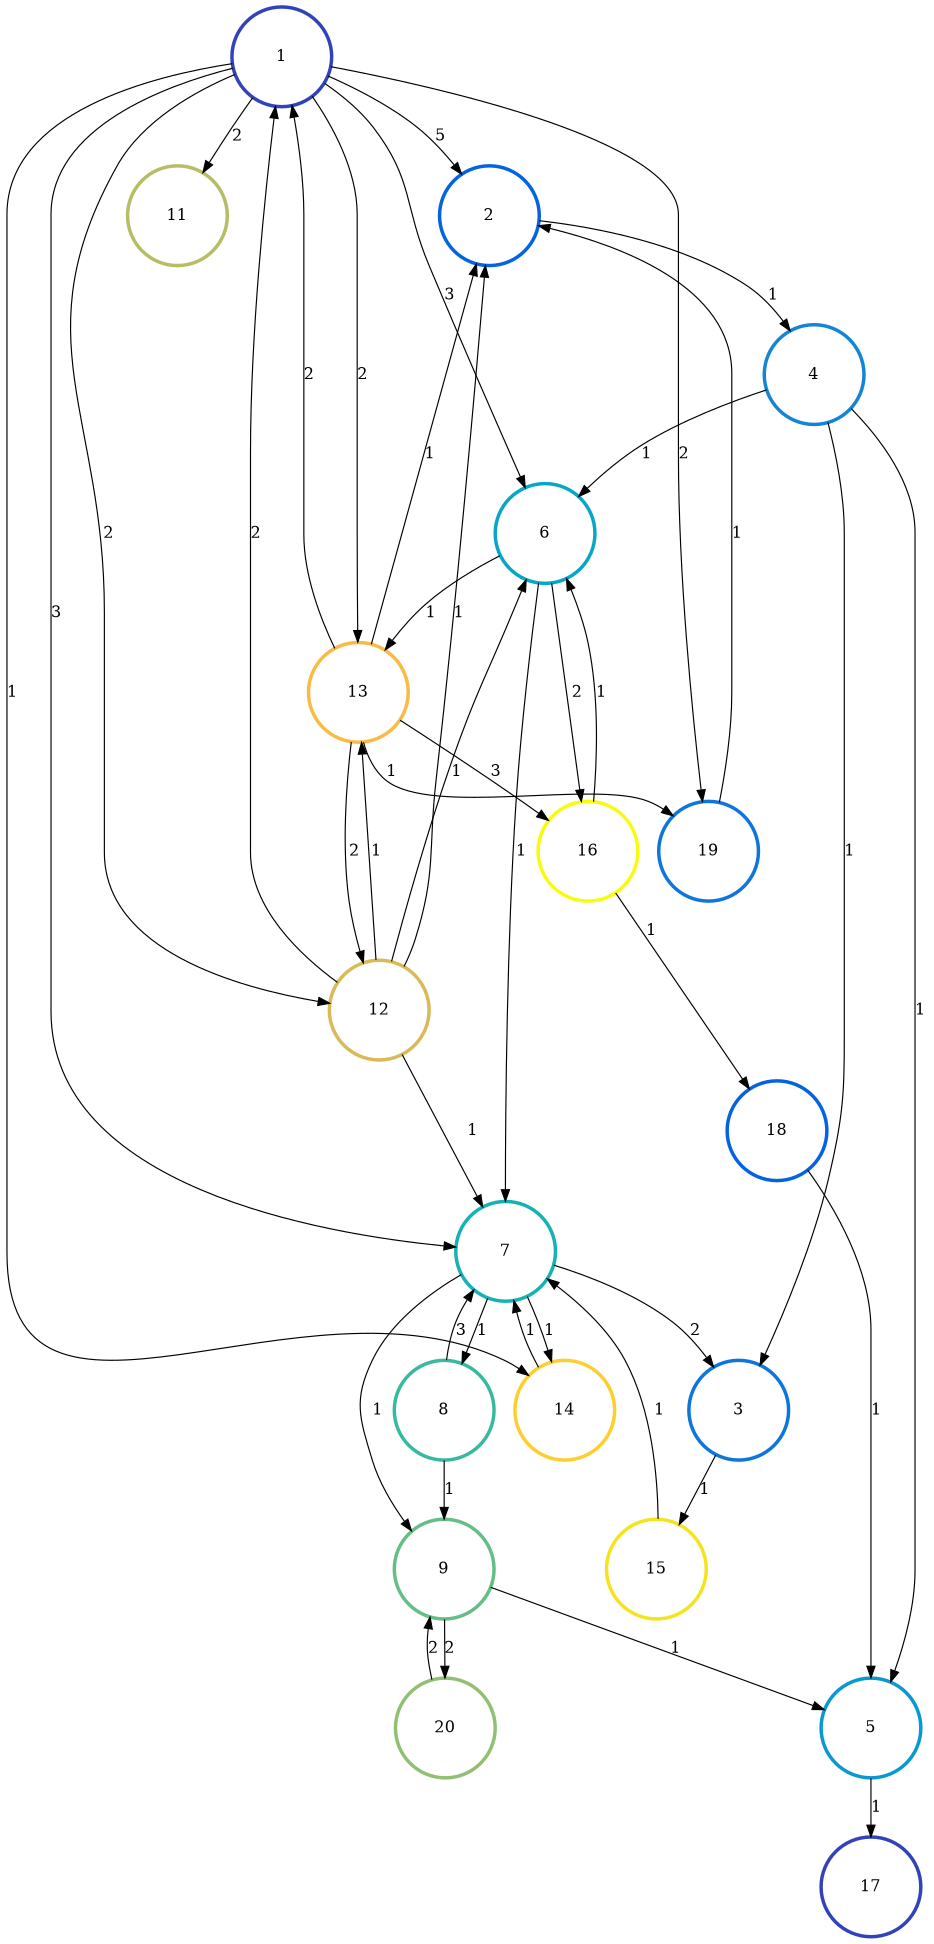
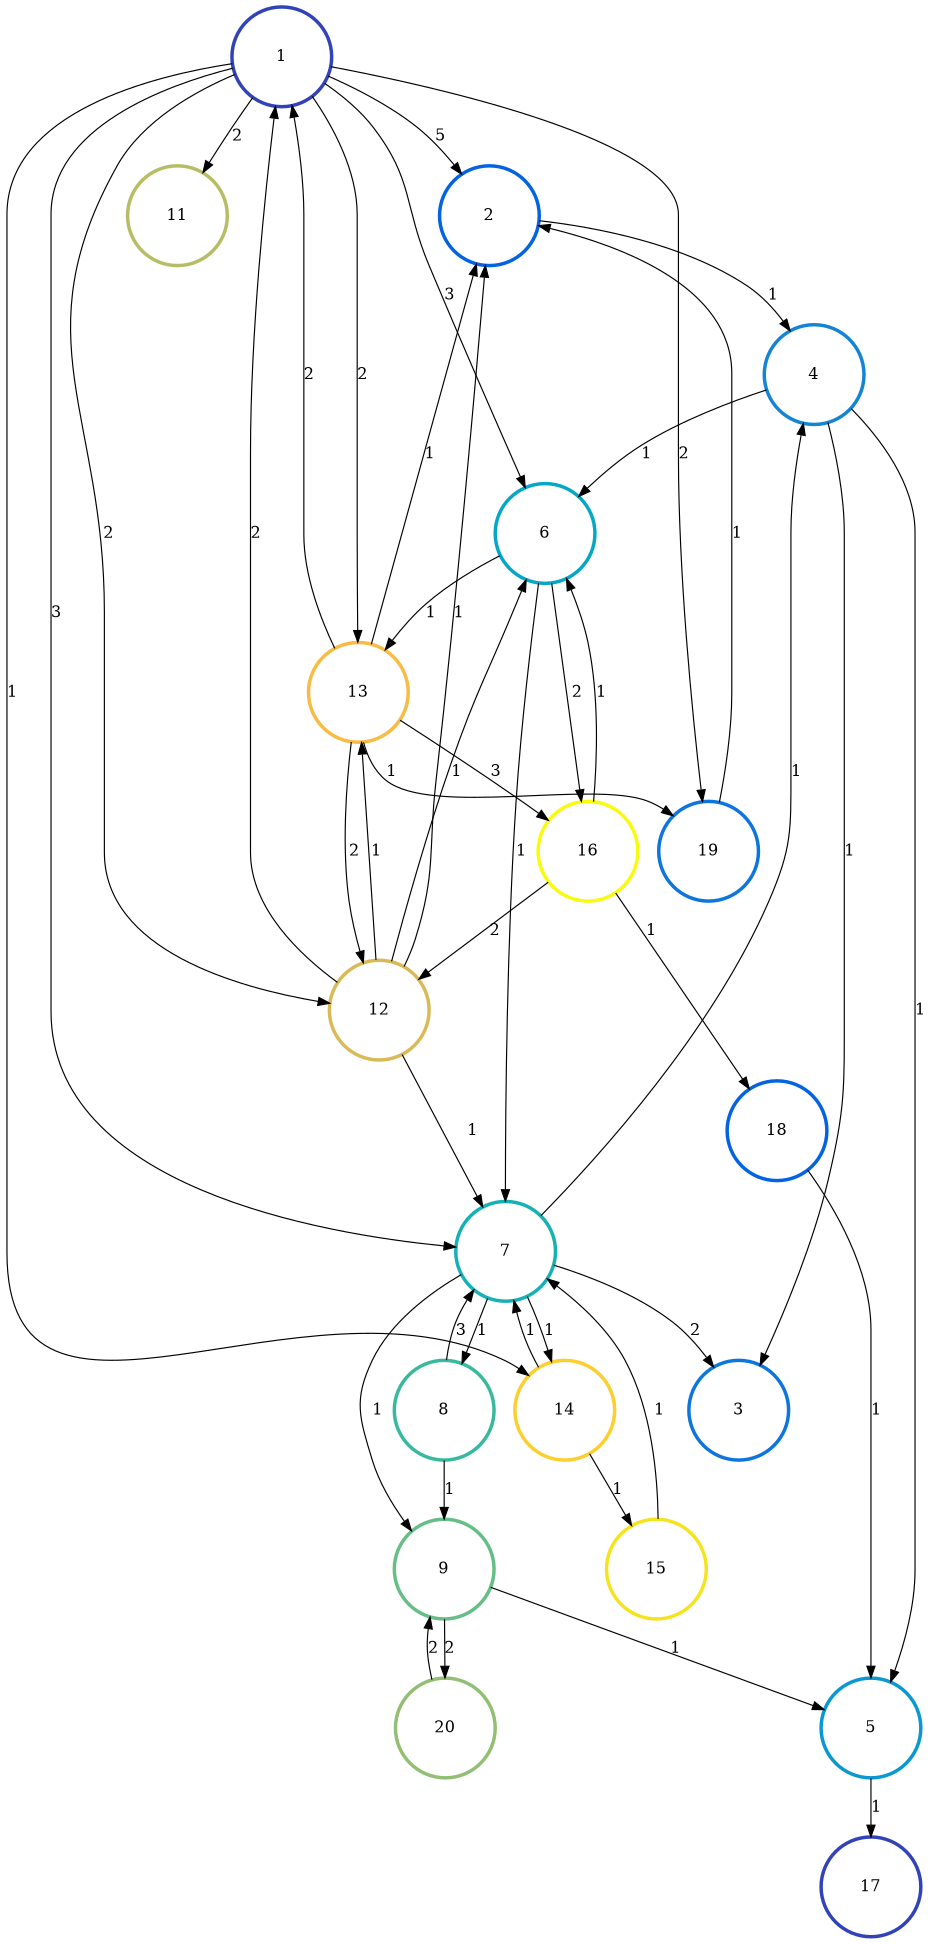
none -> (783, 864)
none -> (488, 927)
(700, 1485) -> (608, 1485)
